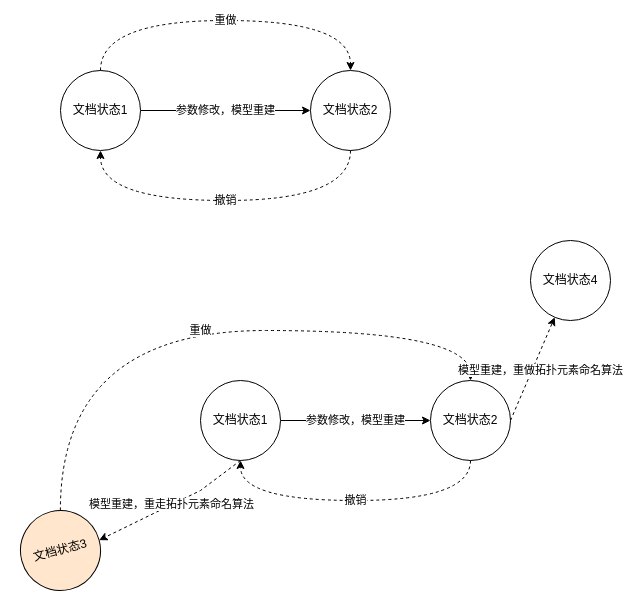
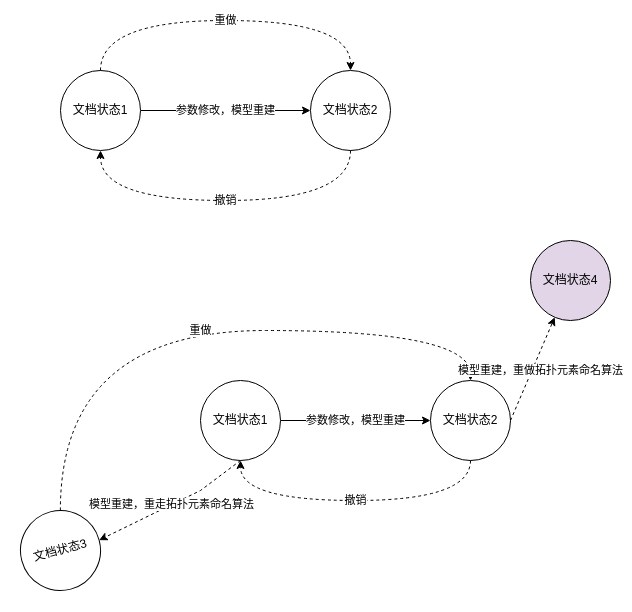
(571, 281) -> (571, 281)
(61, 551) -> (61, 551)
